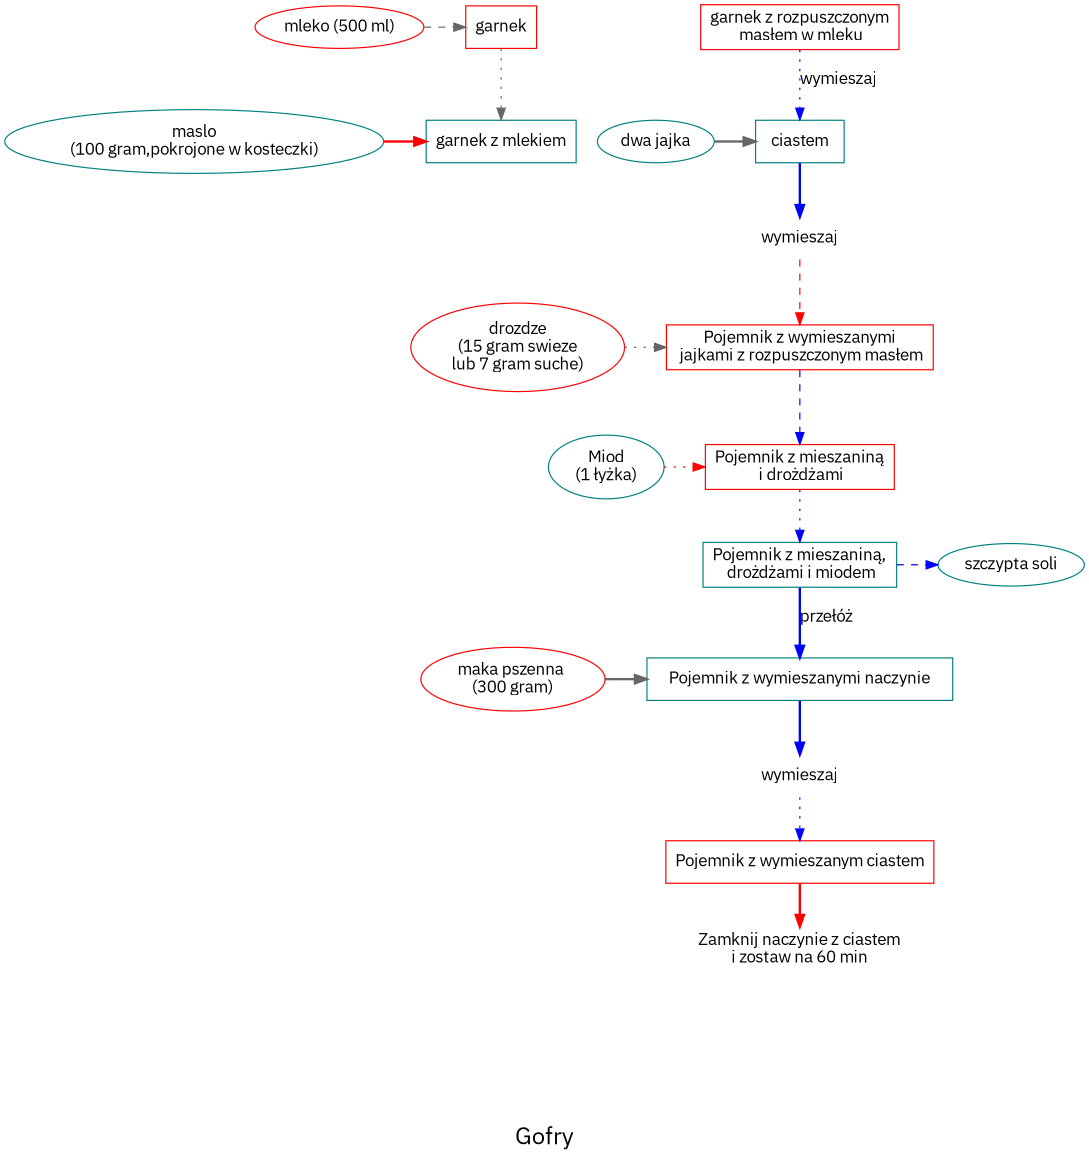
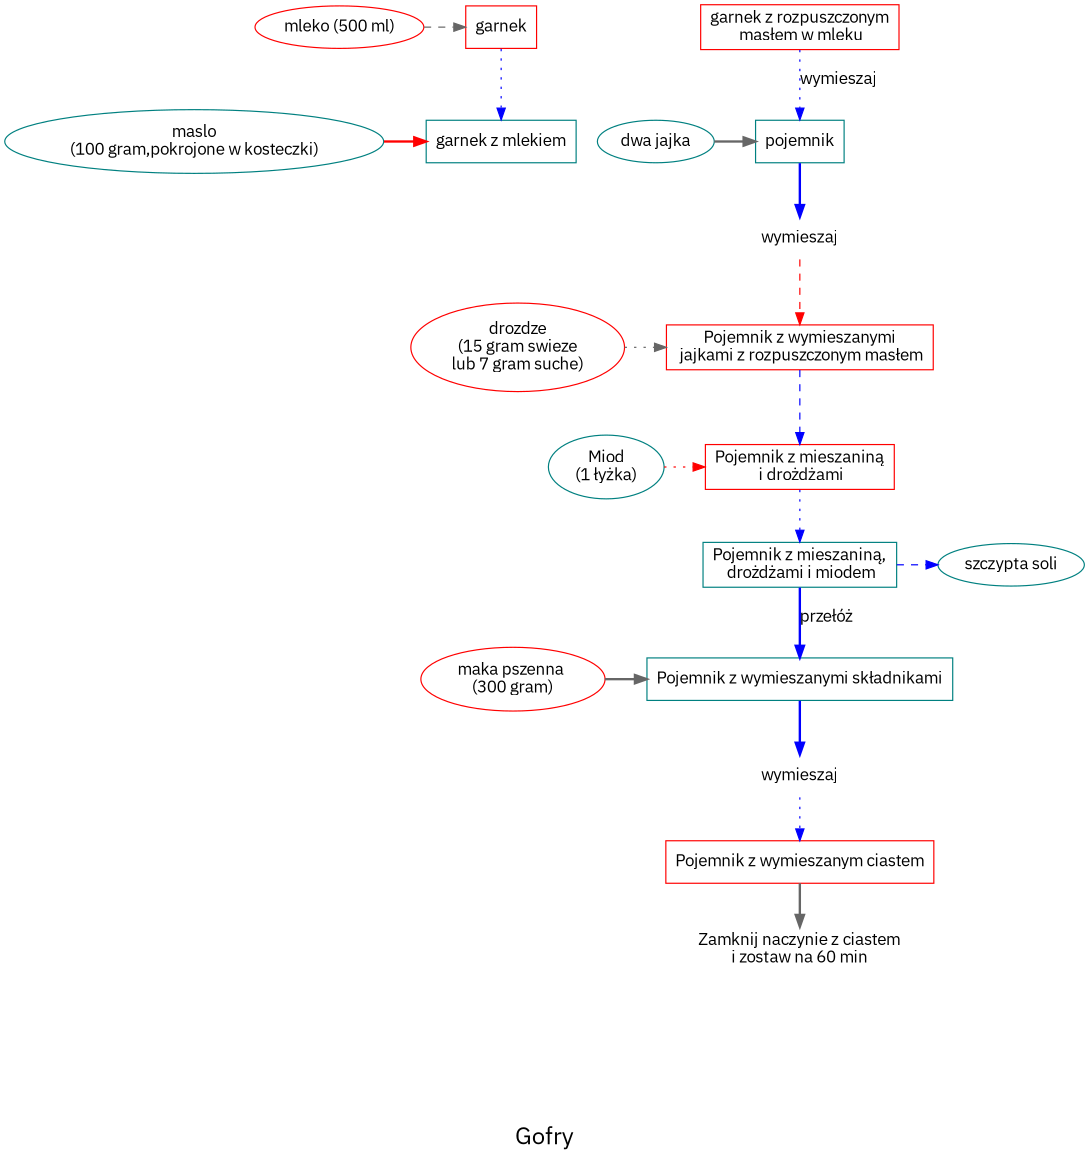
(501, 78) -> (501, 78)
(800, 142) -> (800, 142)
(800, 679) -> (800, 679)
(800, 899) -> (800, 899)
